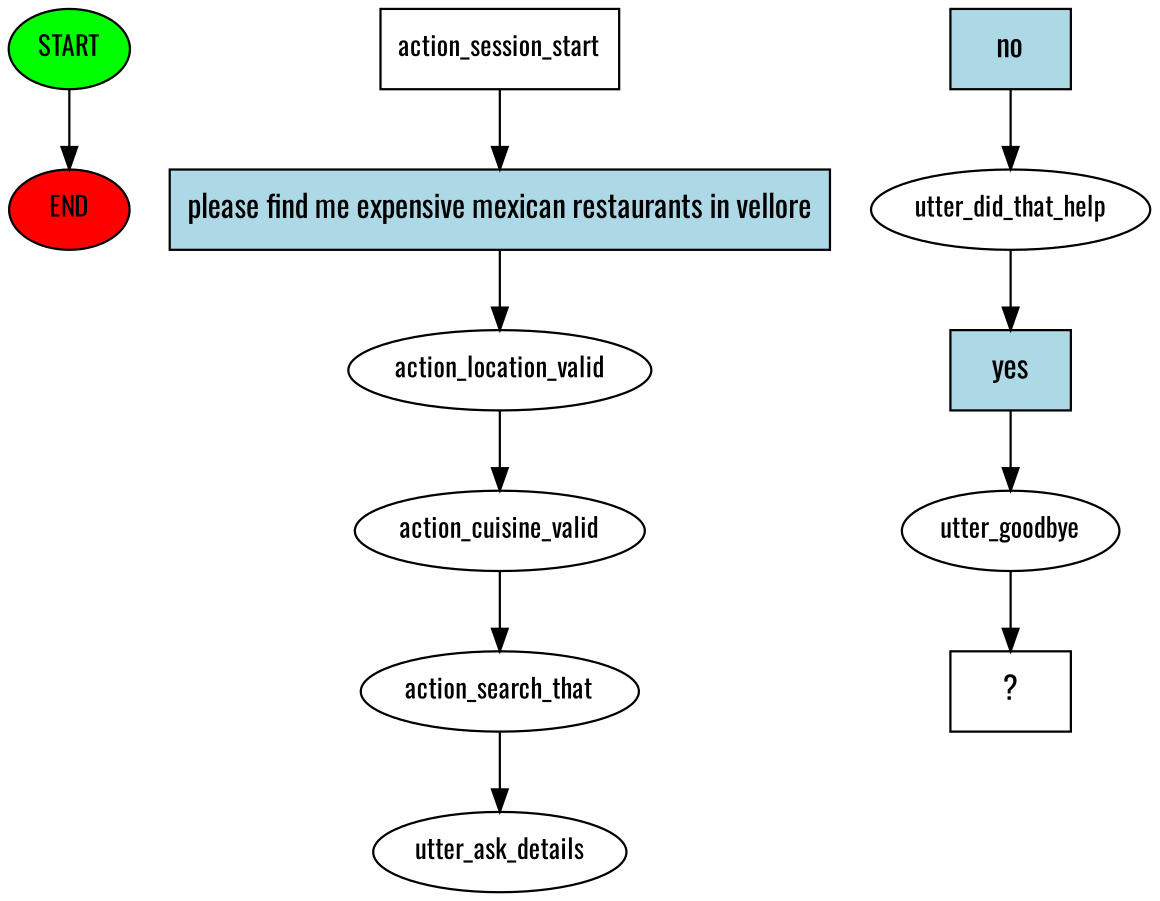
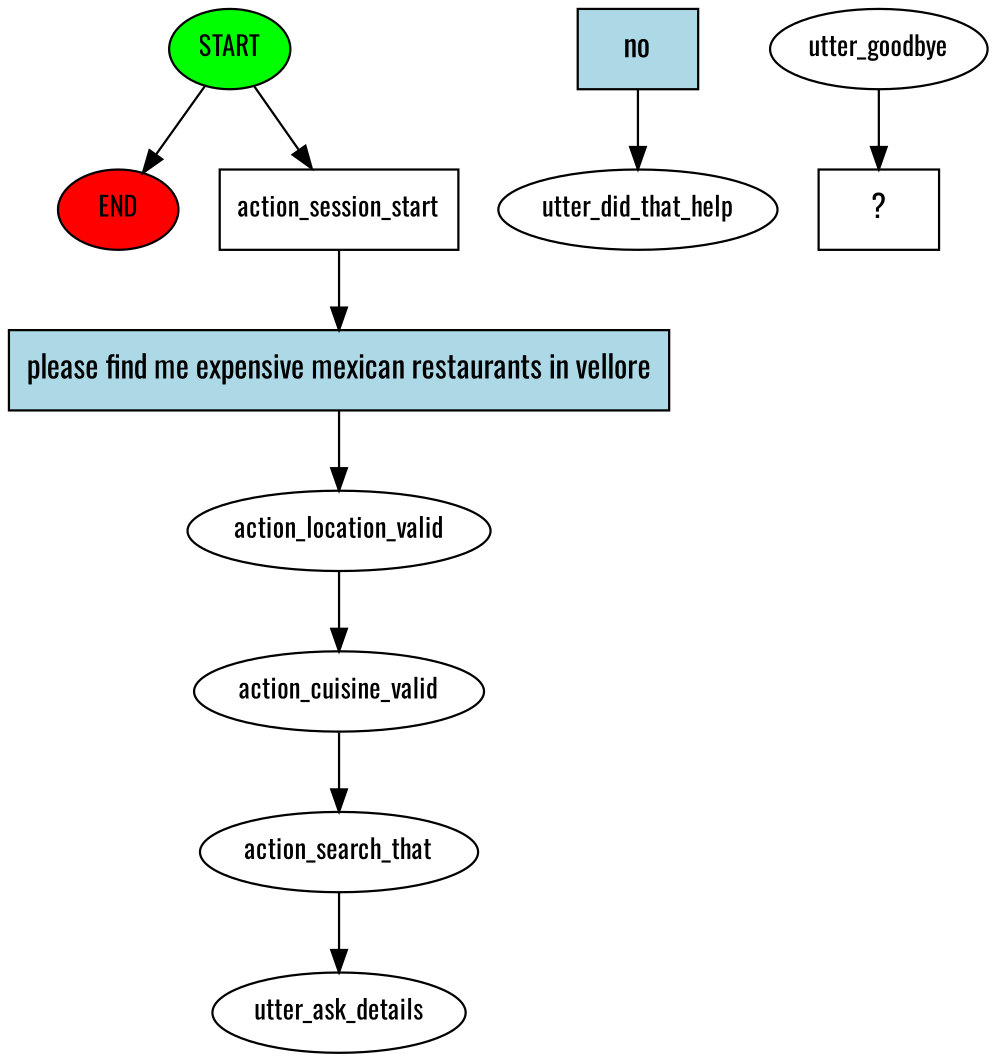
none -> (276, 118)
(1011, 370) -> none
